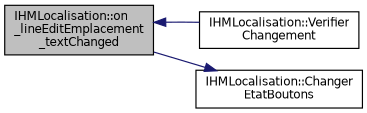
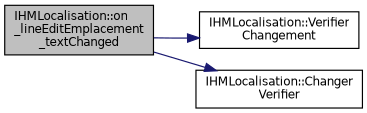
(183, 22) -> (171, 38)
(279, 89) -> (279, 89)
